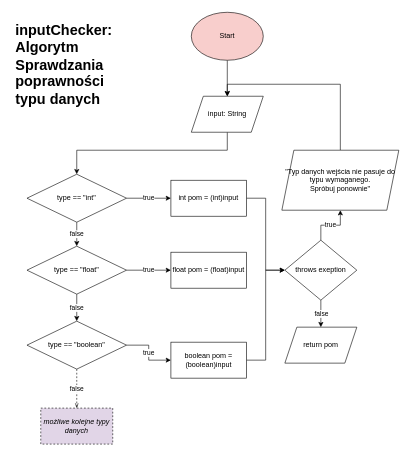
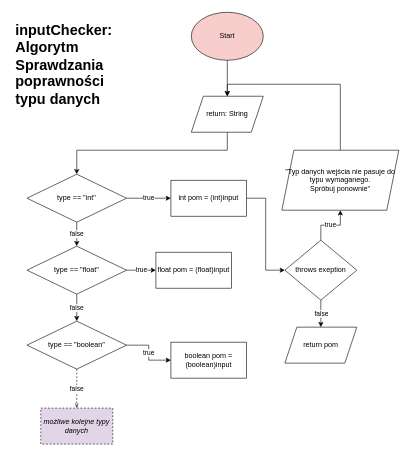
(227, 114) -> (227, 114)
(209, 270) -> (194, 270)
(266, 326) -> none
